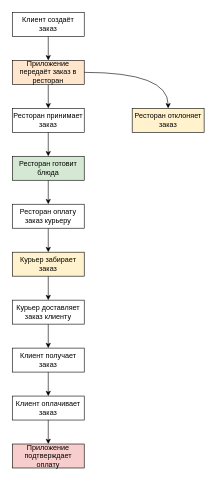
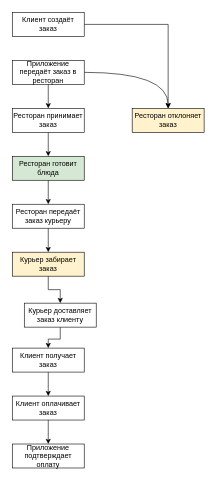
(48, 54) -> (162, 24)
(48, 72) -> (48, 72)
(48, 216) -> (48, 216)
(48, 312) -> (60, 315)
(48, 456) -> (48, 456)
